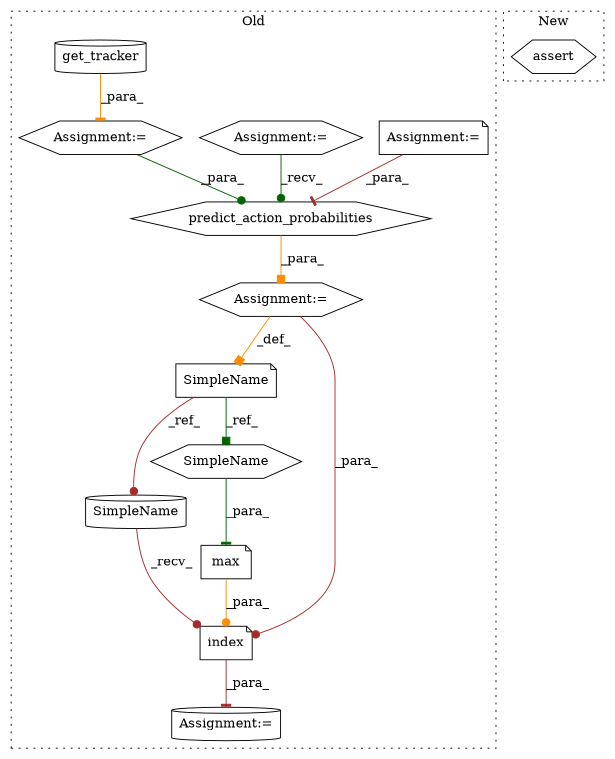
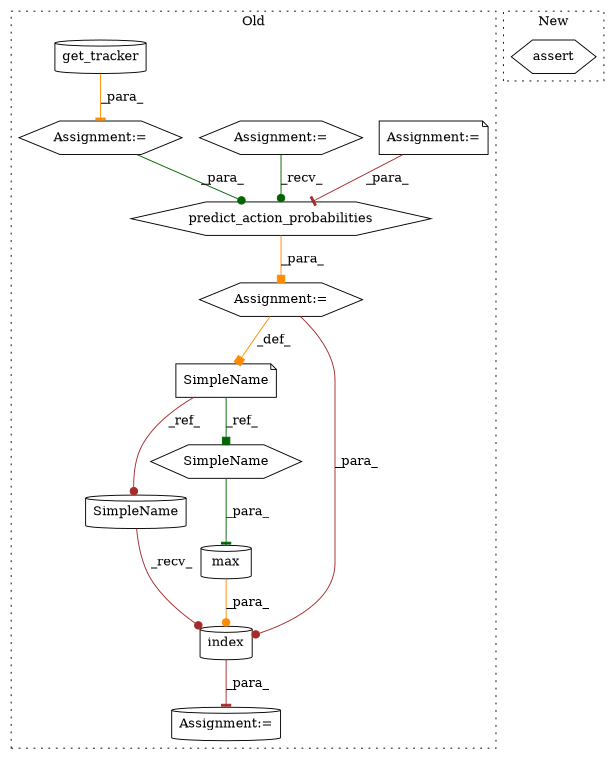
(226, 562) -> (226, 562)
(226, 643) -> (226, 643)
